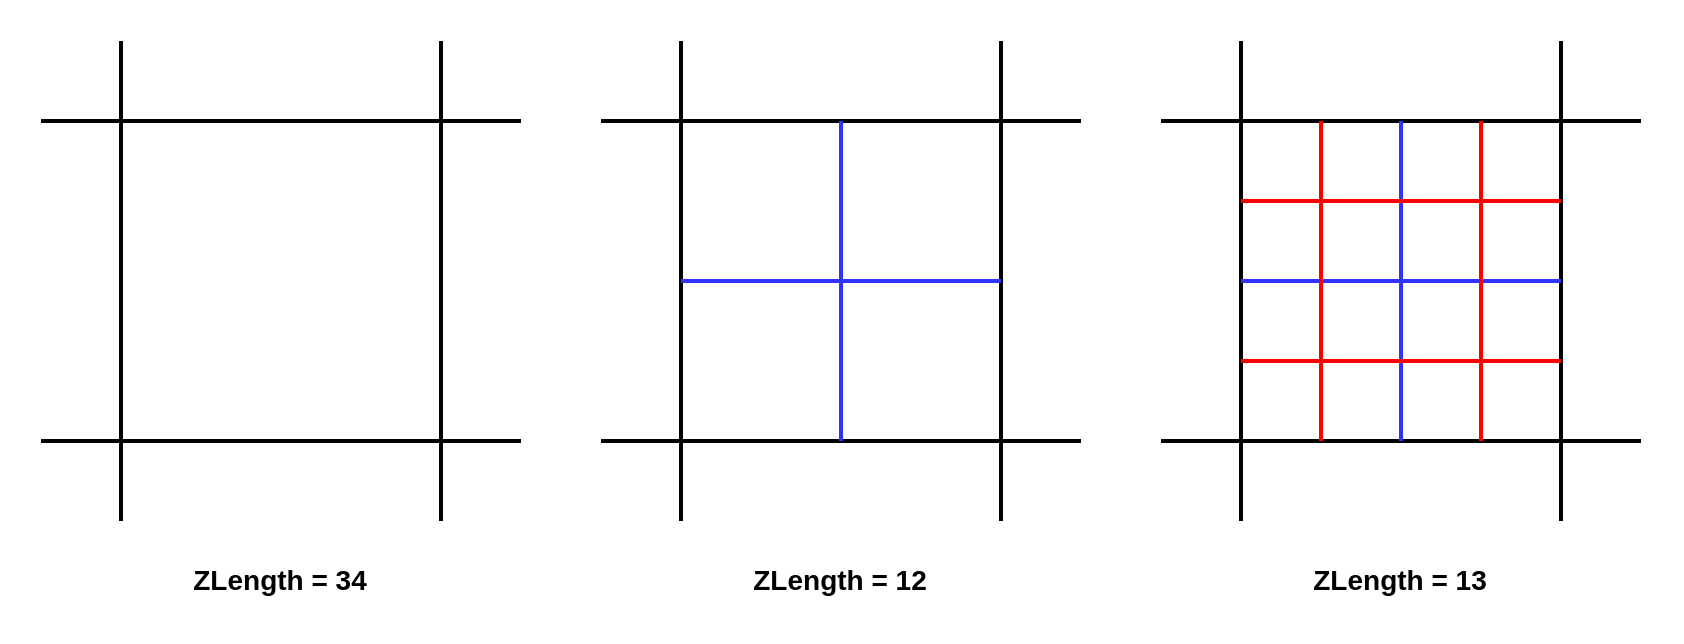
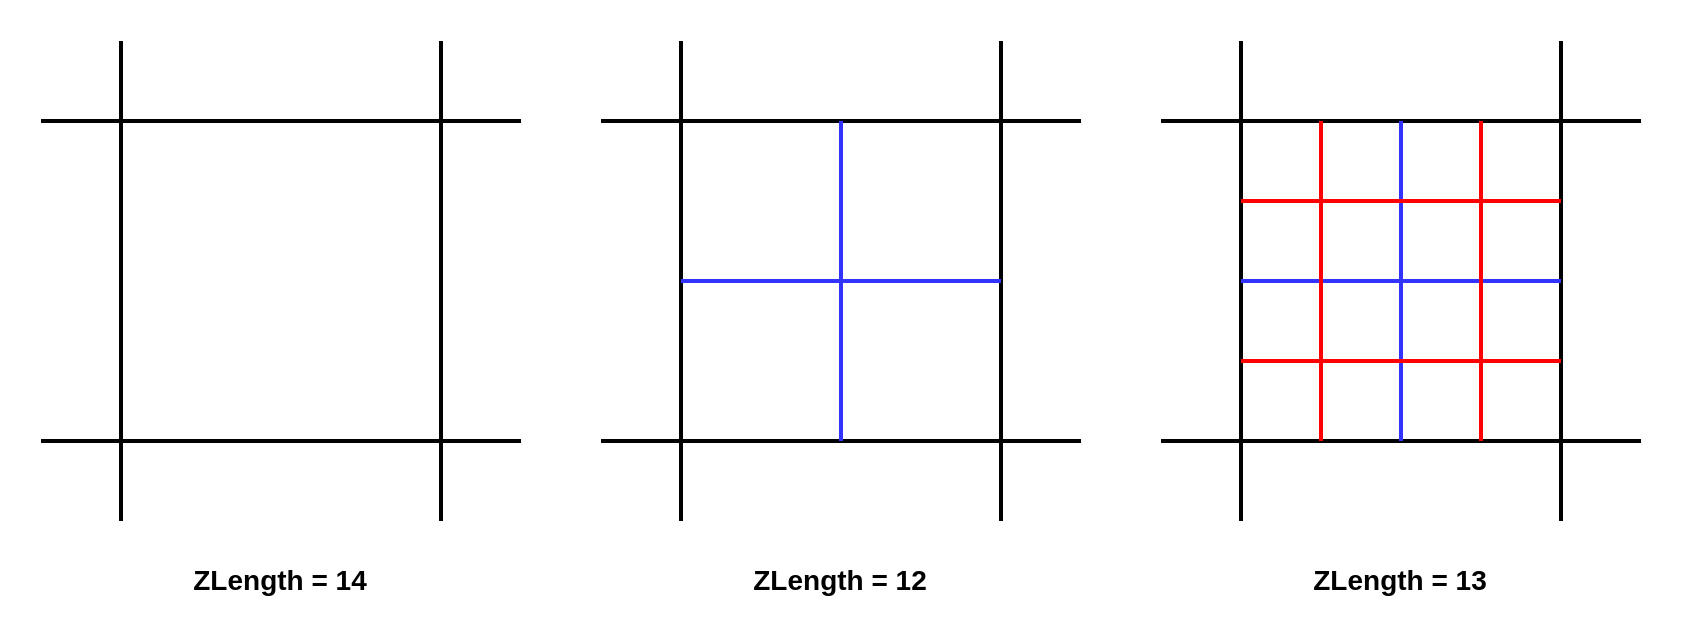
(281, 581) -> (281, 581)
